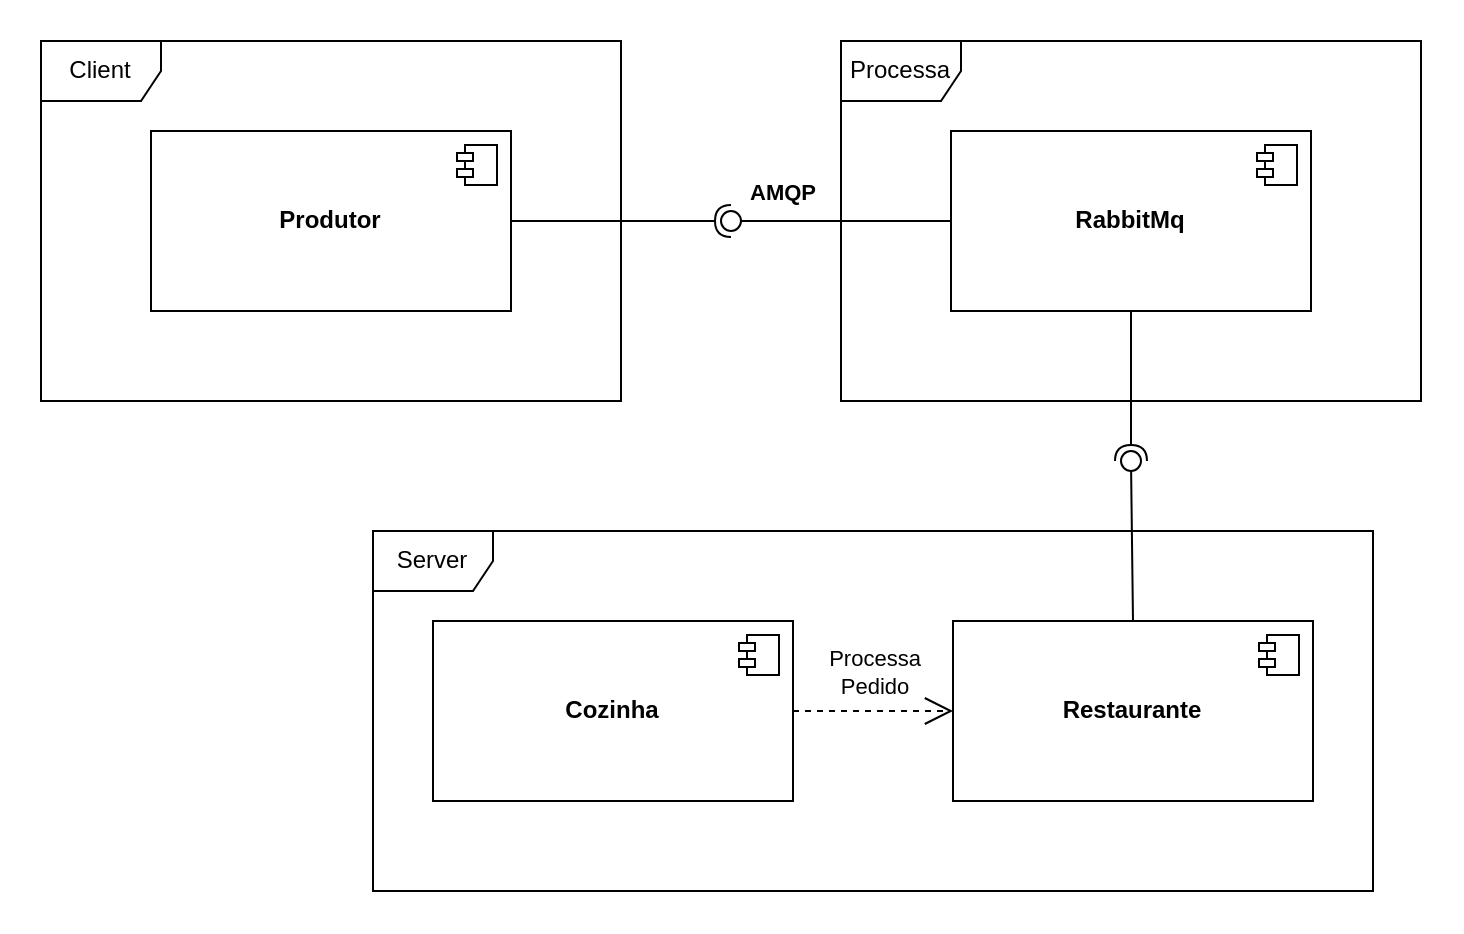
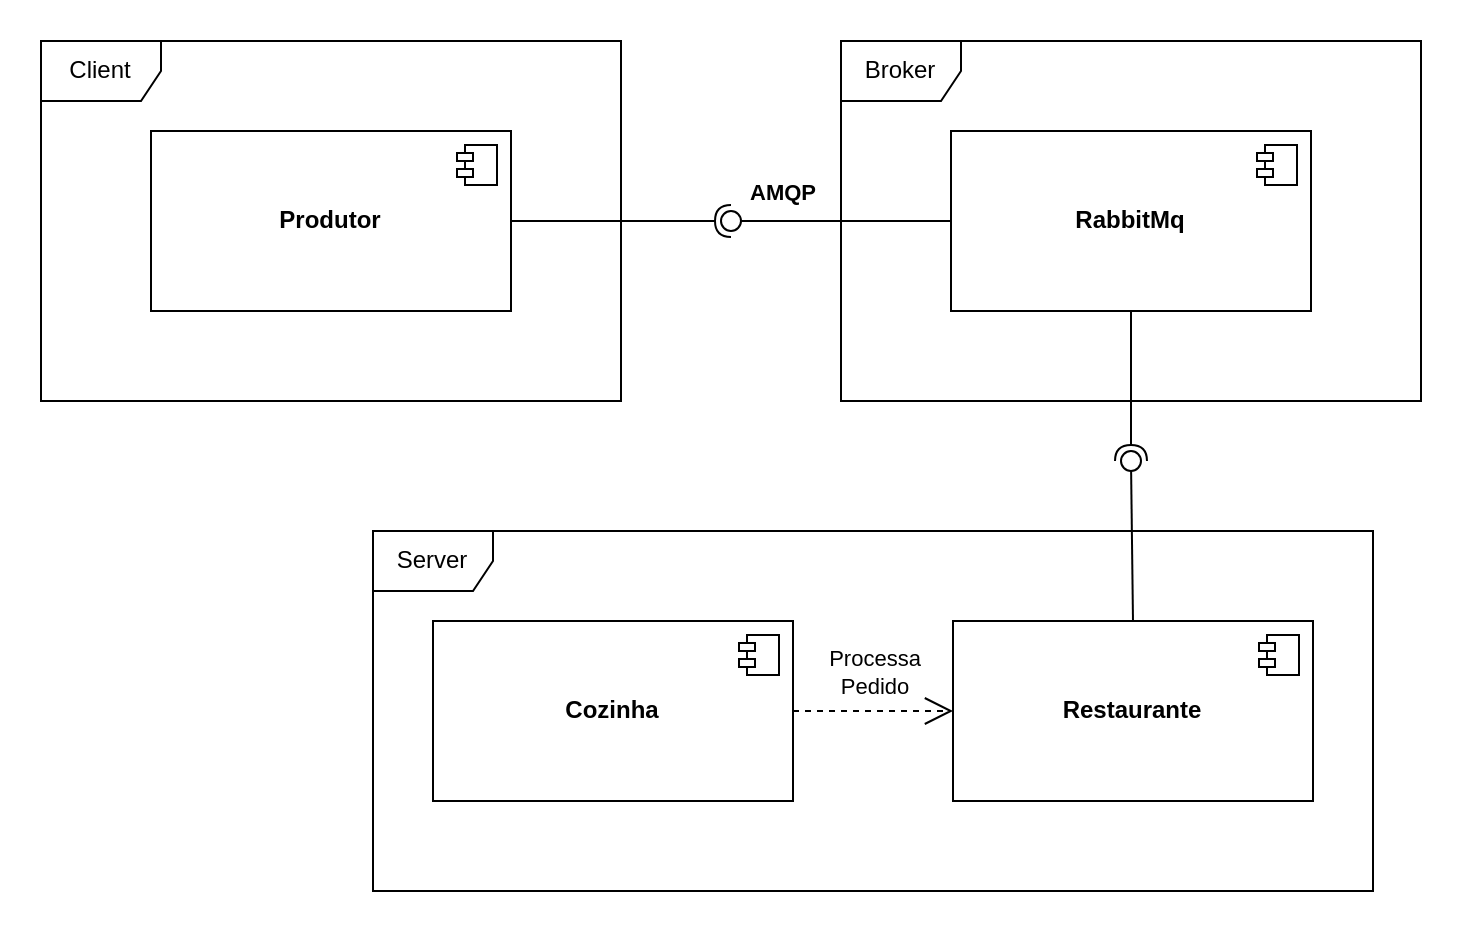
(901, 71) -> (901, 71)
